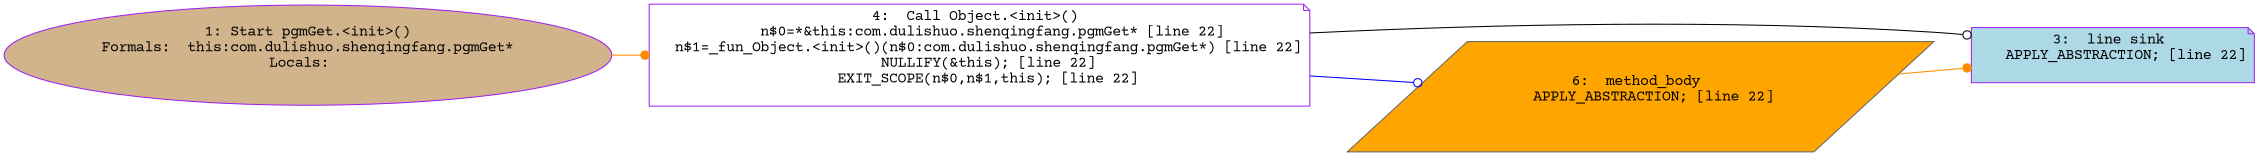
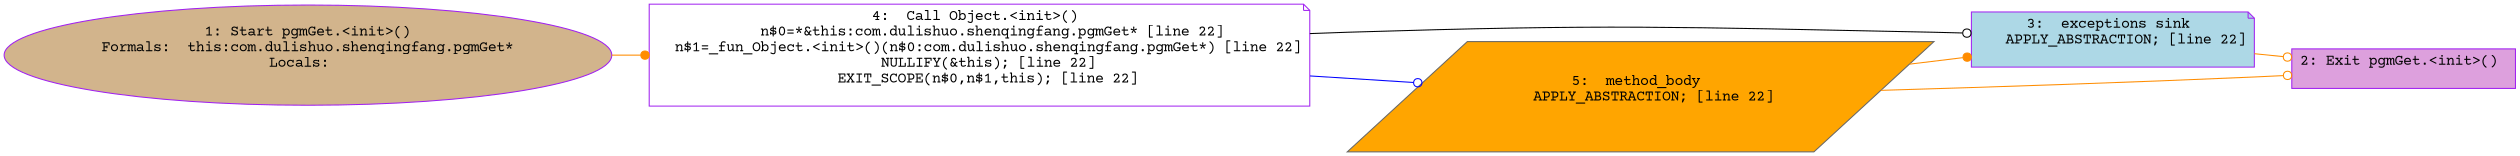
(2113, 55) -> (2113, 40)
none -> (2404, 69)
(1641, 97) -> (1641, 97)
